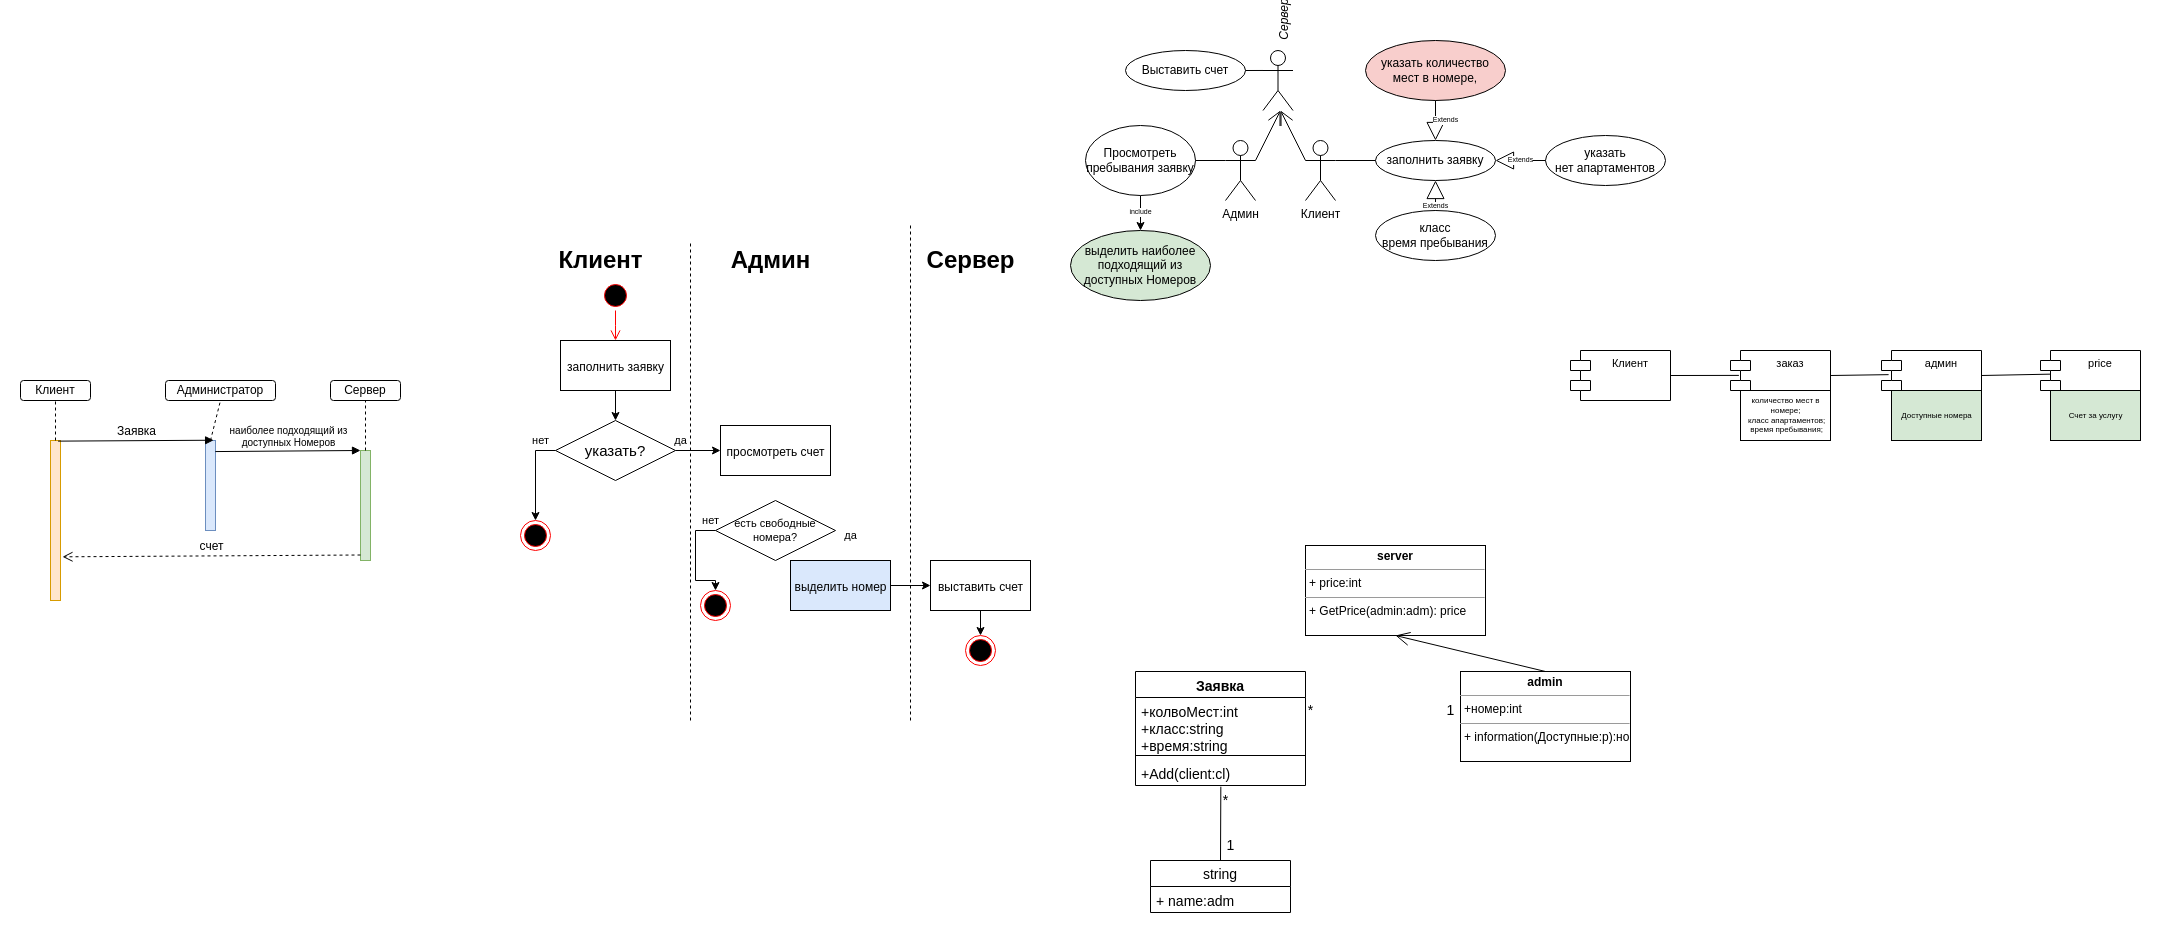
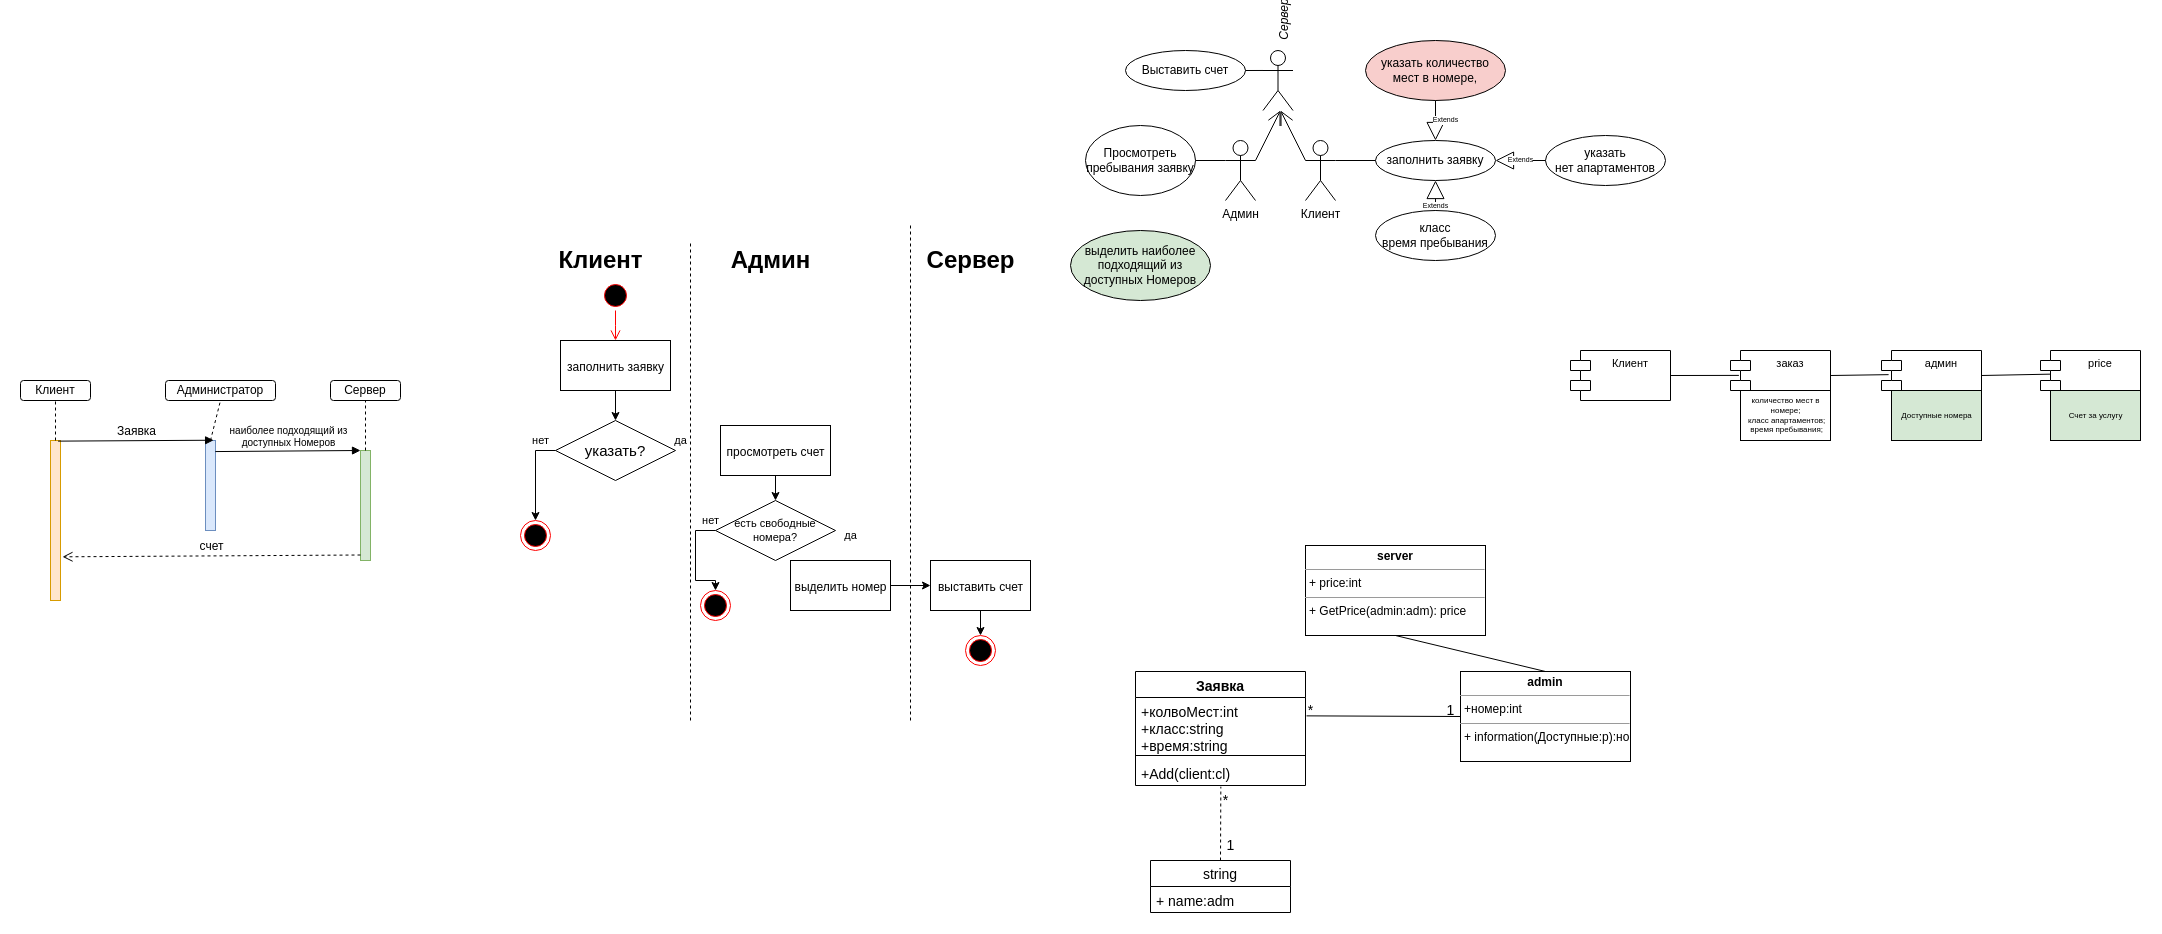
(1141, 215) -> none
(695, 451) -> none
none -> (776, 485)
(841, 586) -> (841, 586)
(1402, 637) -> (1400, 637)
none -> (1383, 716)
(1221, 823) -> (1221, 823)
